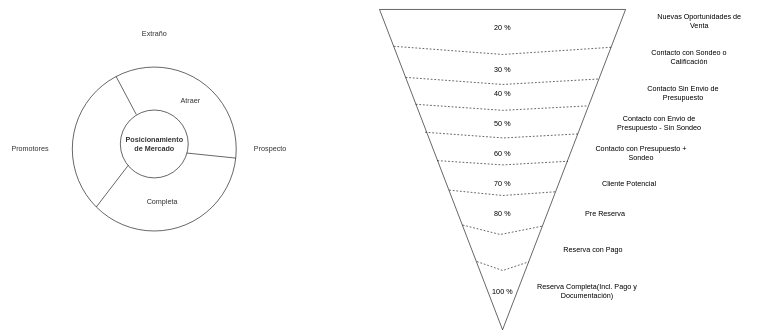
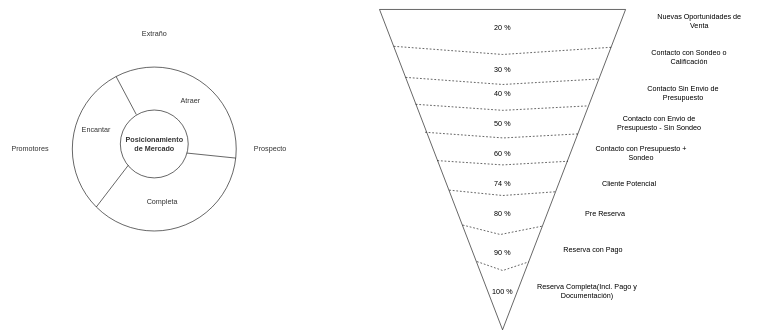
none -> (96, 129)
(503, 183) -> (503, 183)
none -> (503, 252)
